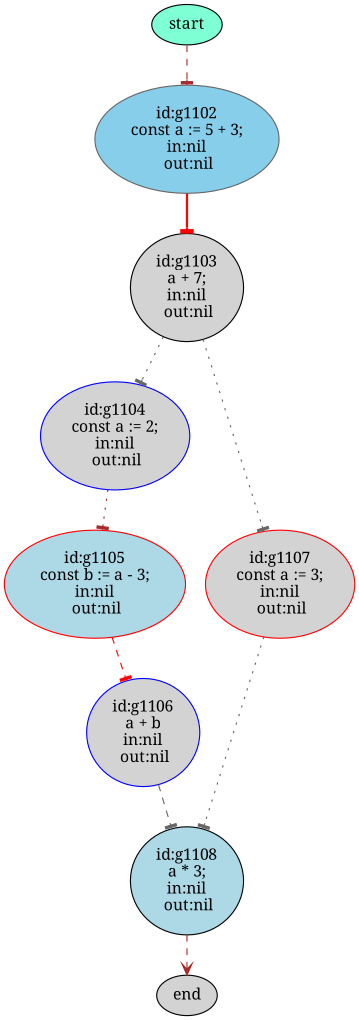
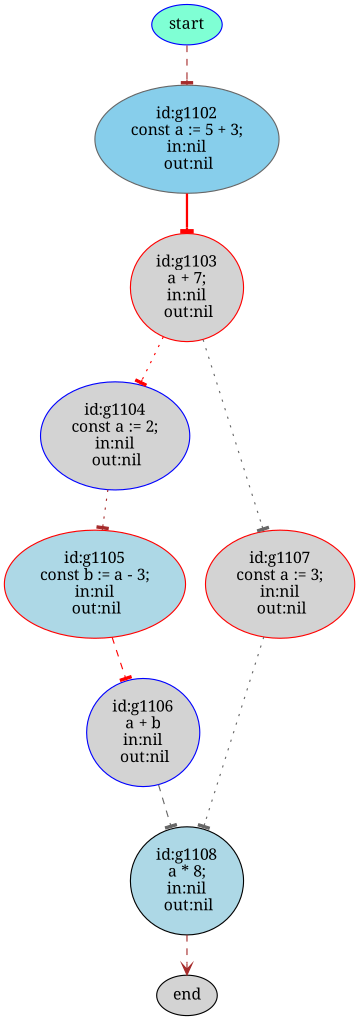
(187, 25) -> (187, 25)
(187, 288) -> (187, 288)
(153, 358) -> (153, 358)
(187, 881) -> (187, 881)
